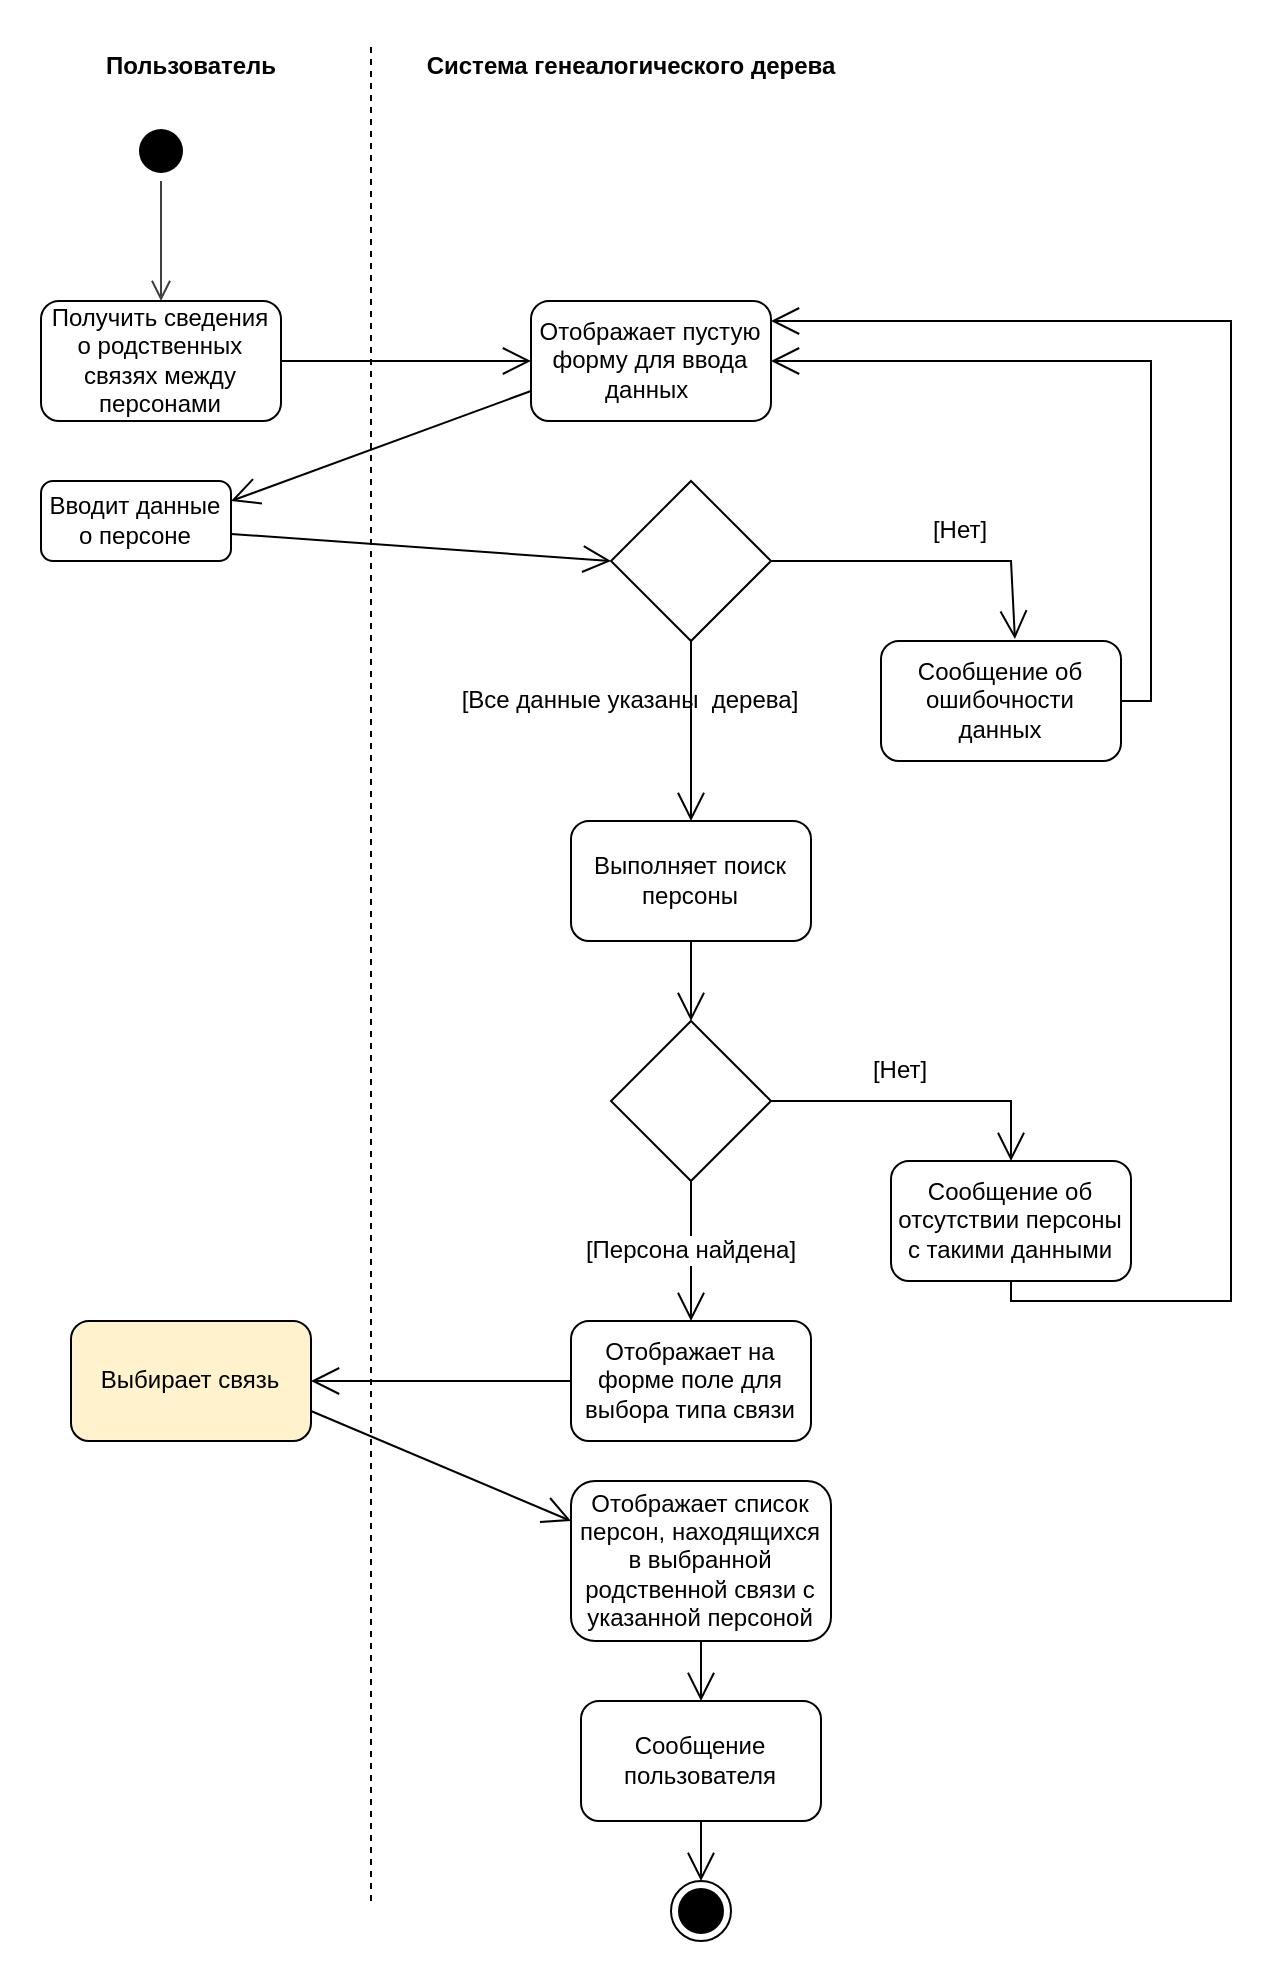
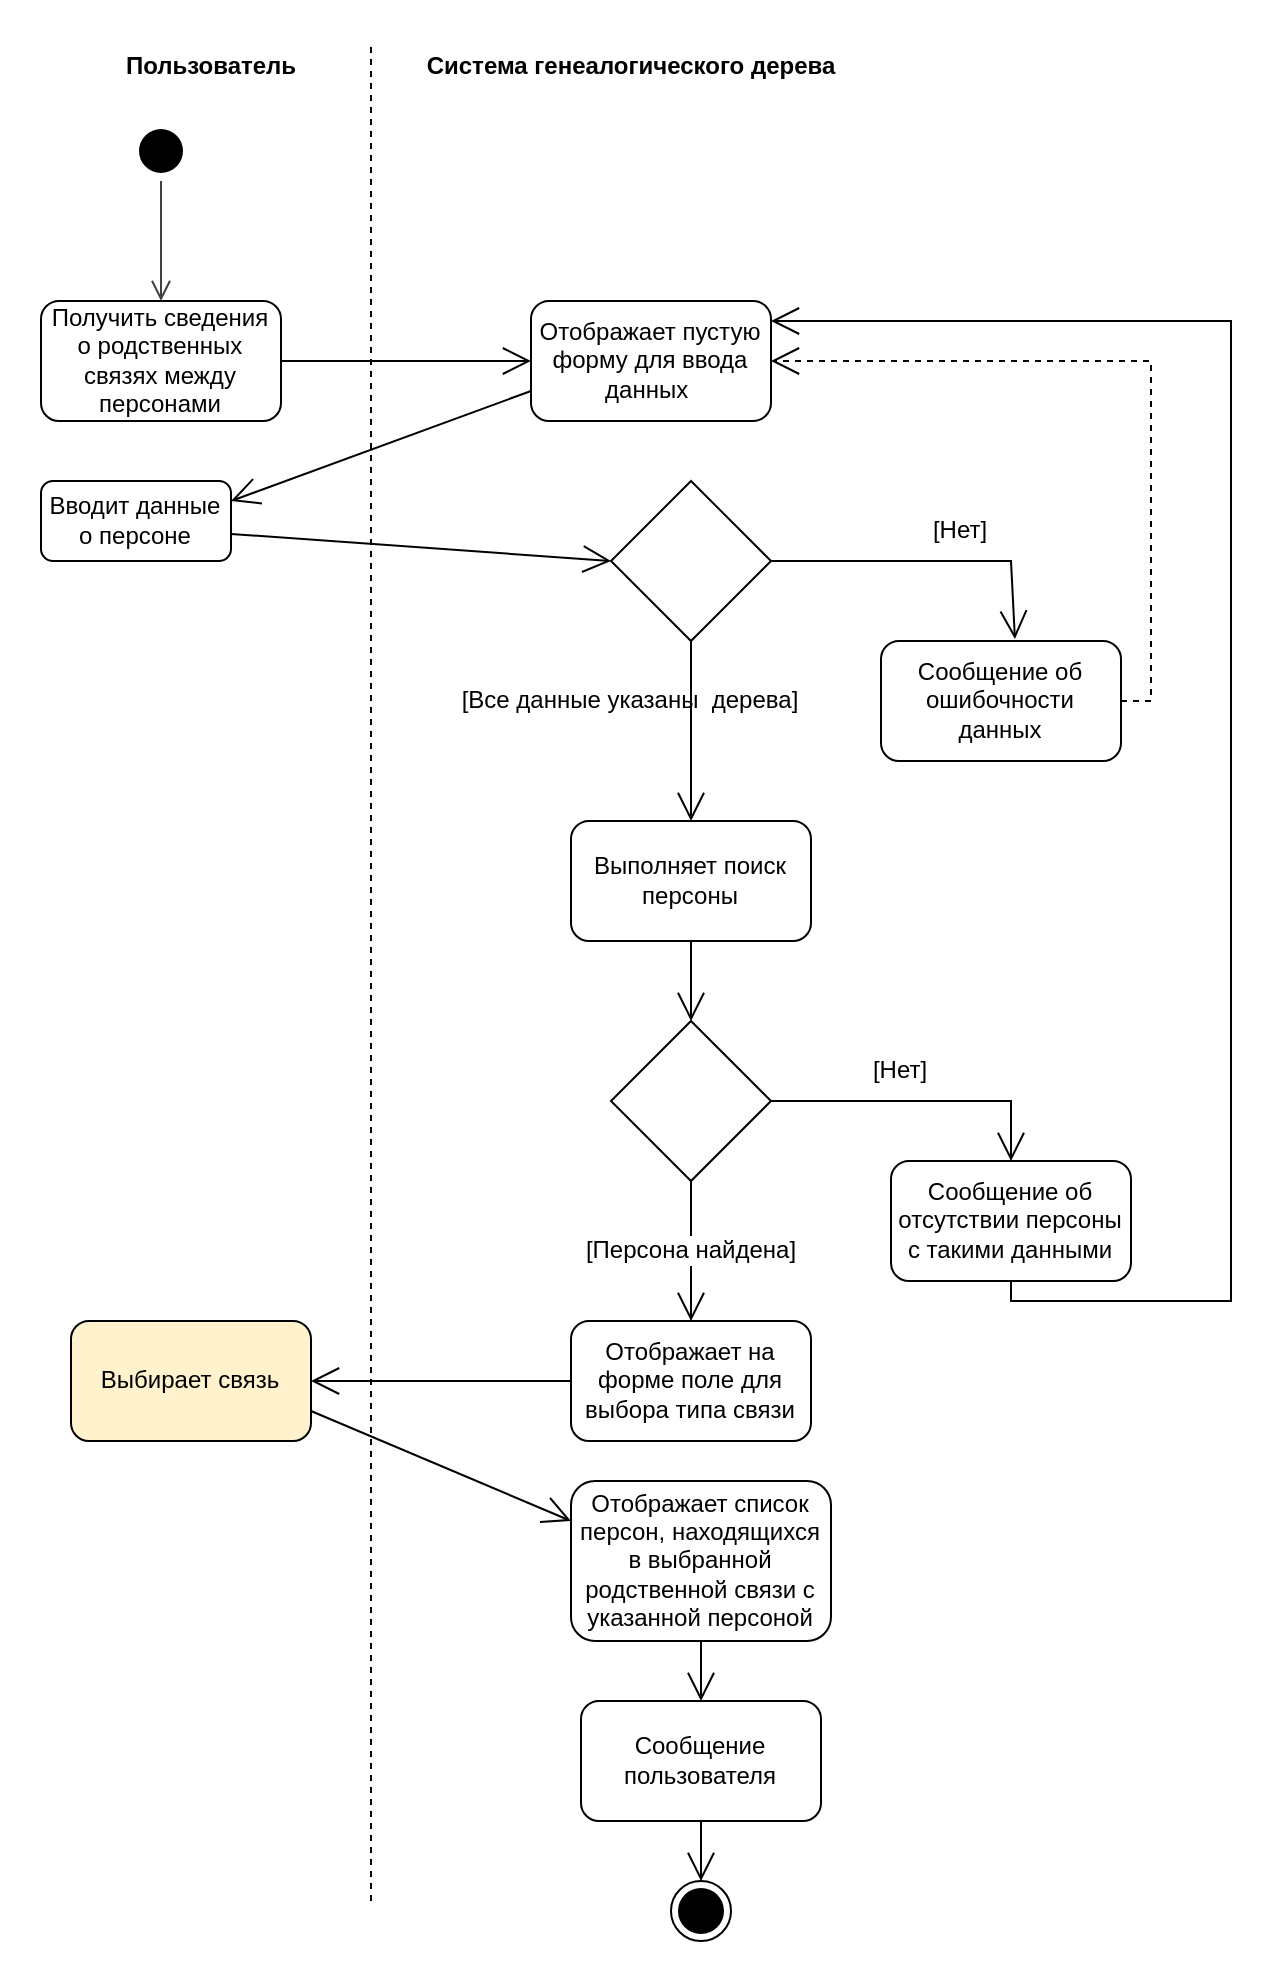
(191, 67) -> (211, 67)
(1147, 361) -> (1147, 361)
